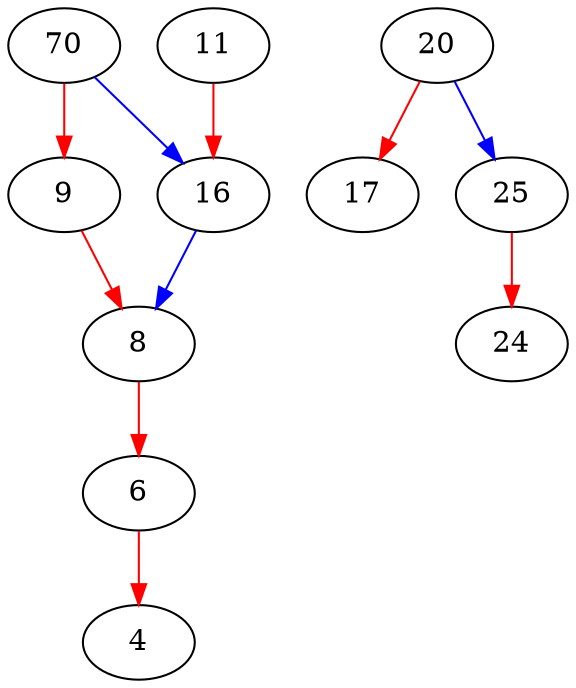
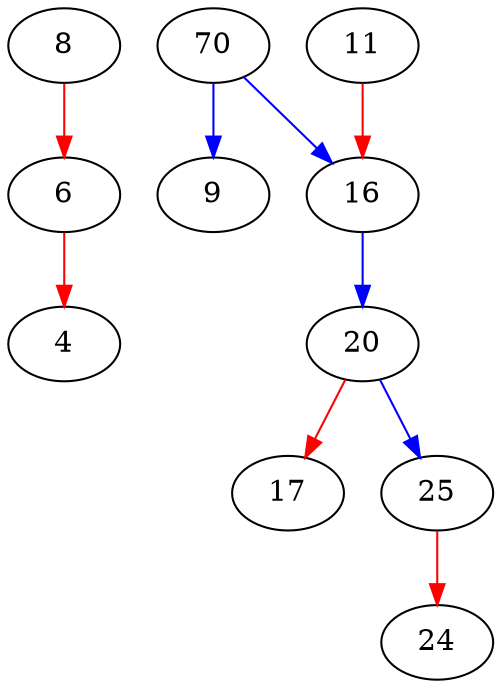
(64, 110) -> (213, 110)
(97, 260) -> none
(181, 260) -> (363, 259)
